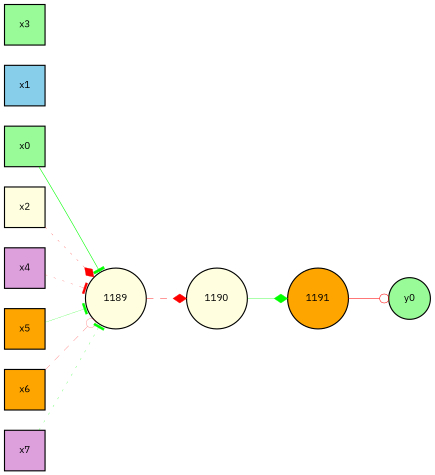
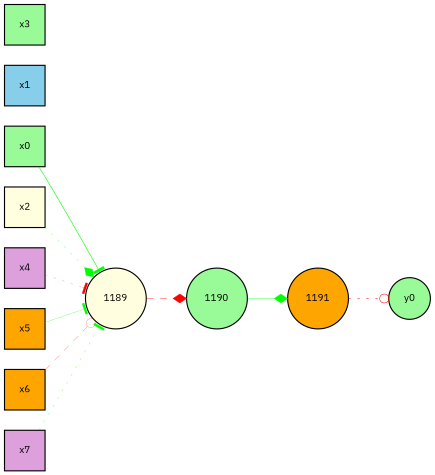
(65, 247) -> (65, 247)
(217, 298) -> (217, 298)
(364, 298) -> (364, 298)
